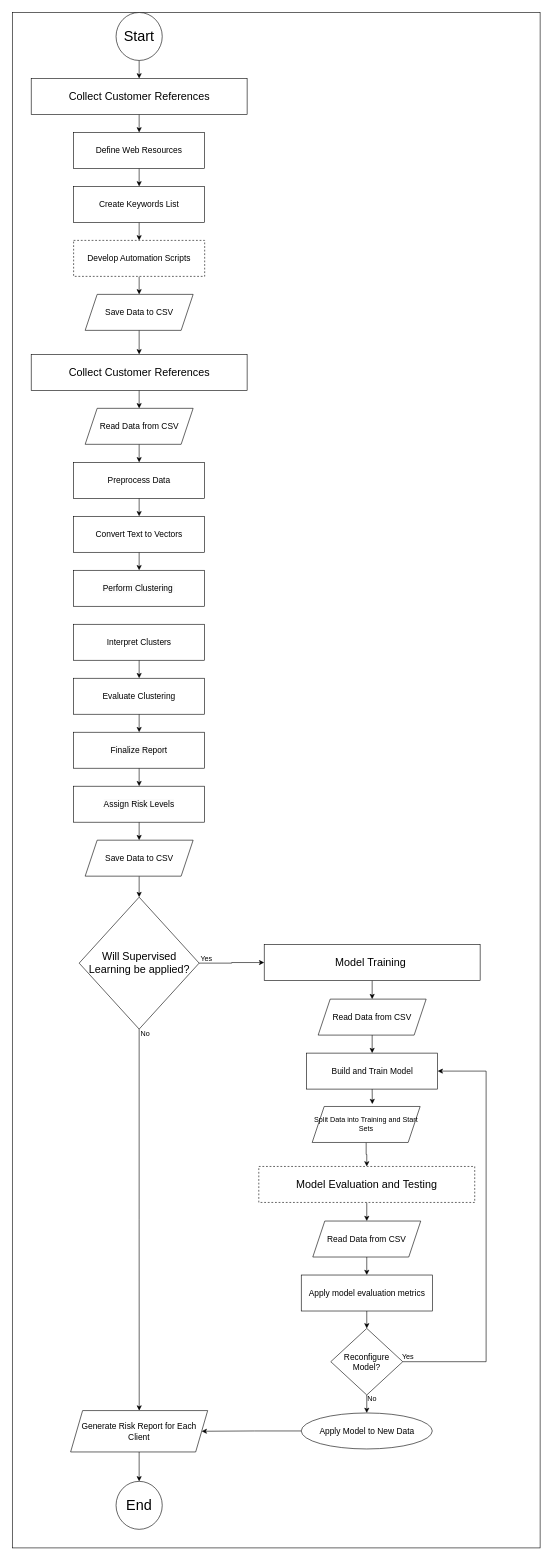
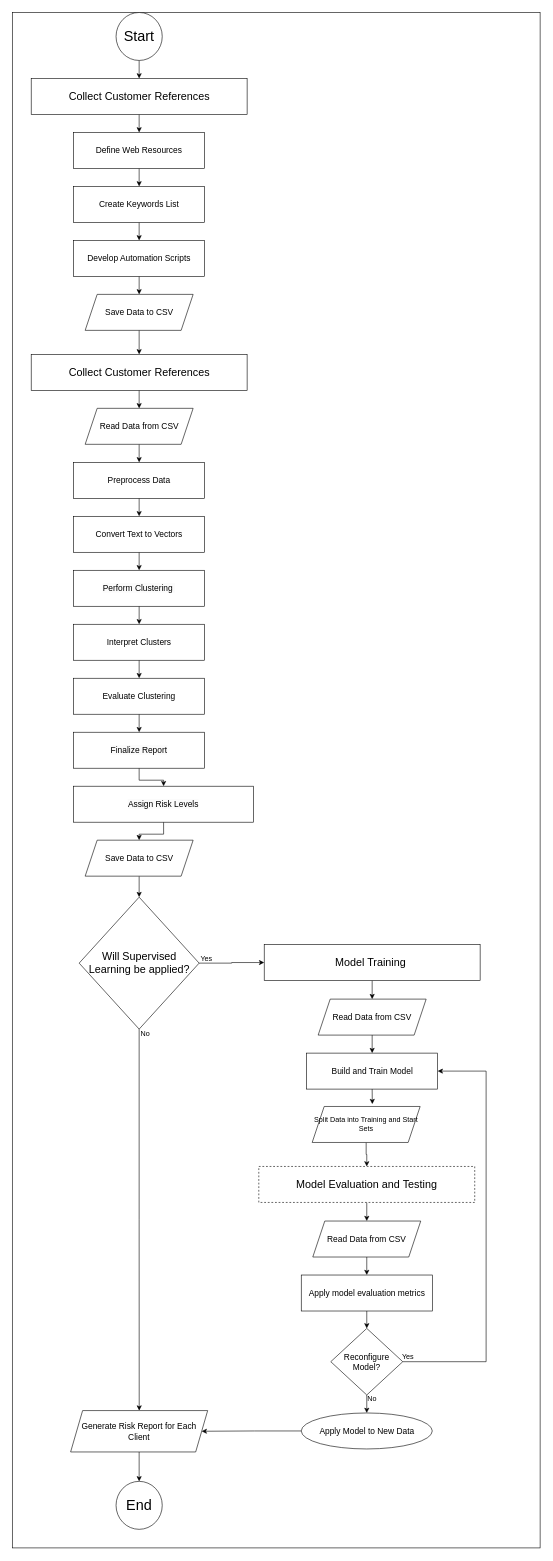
(139, 258) -> (139, 258)
none -> (139, 618)
(139, 804) -> (164, 804)
